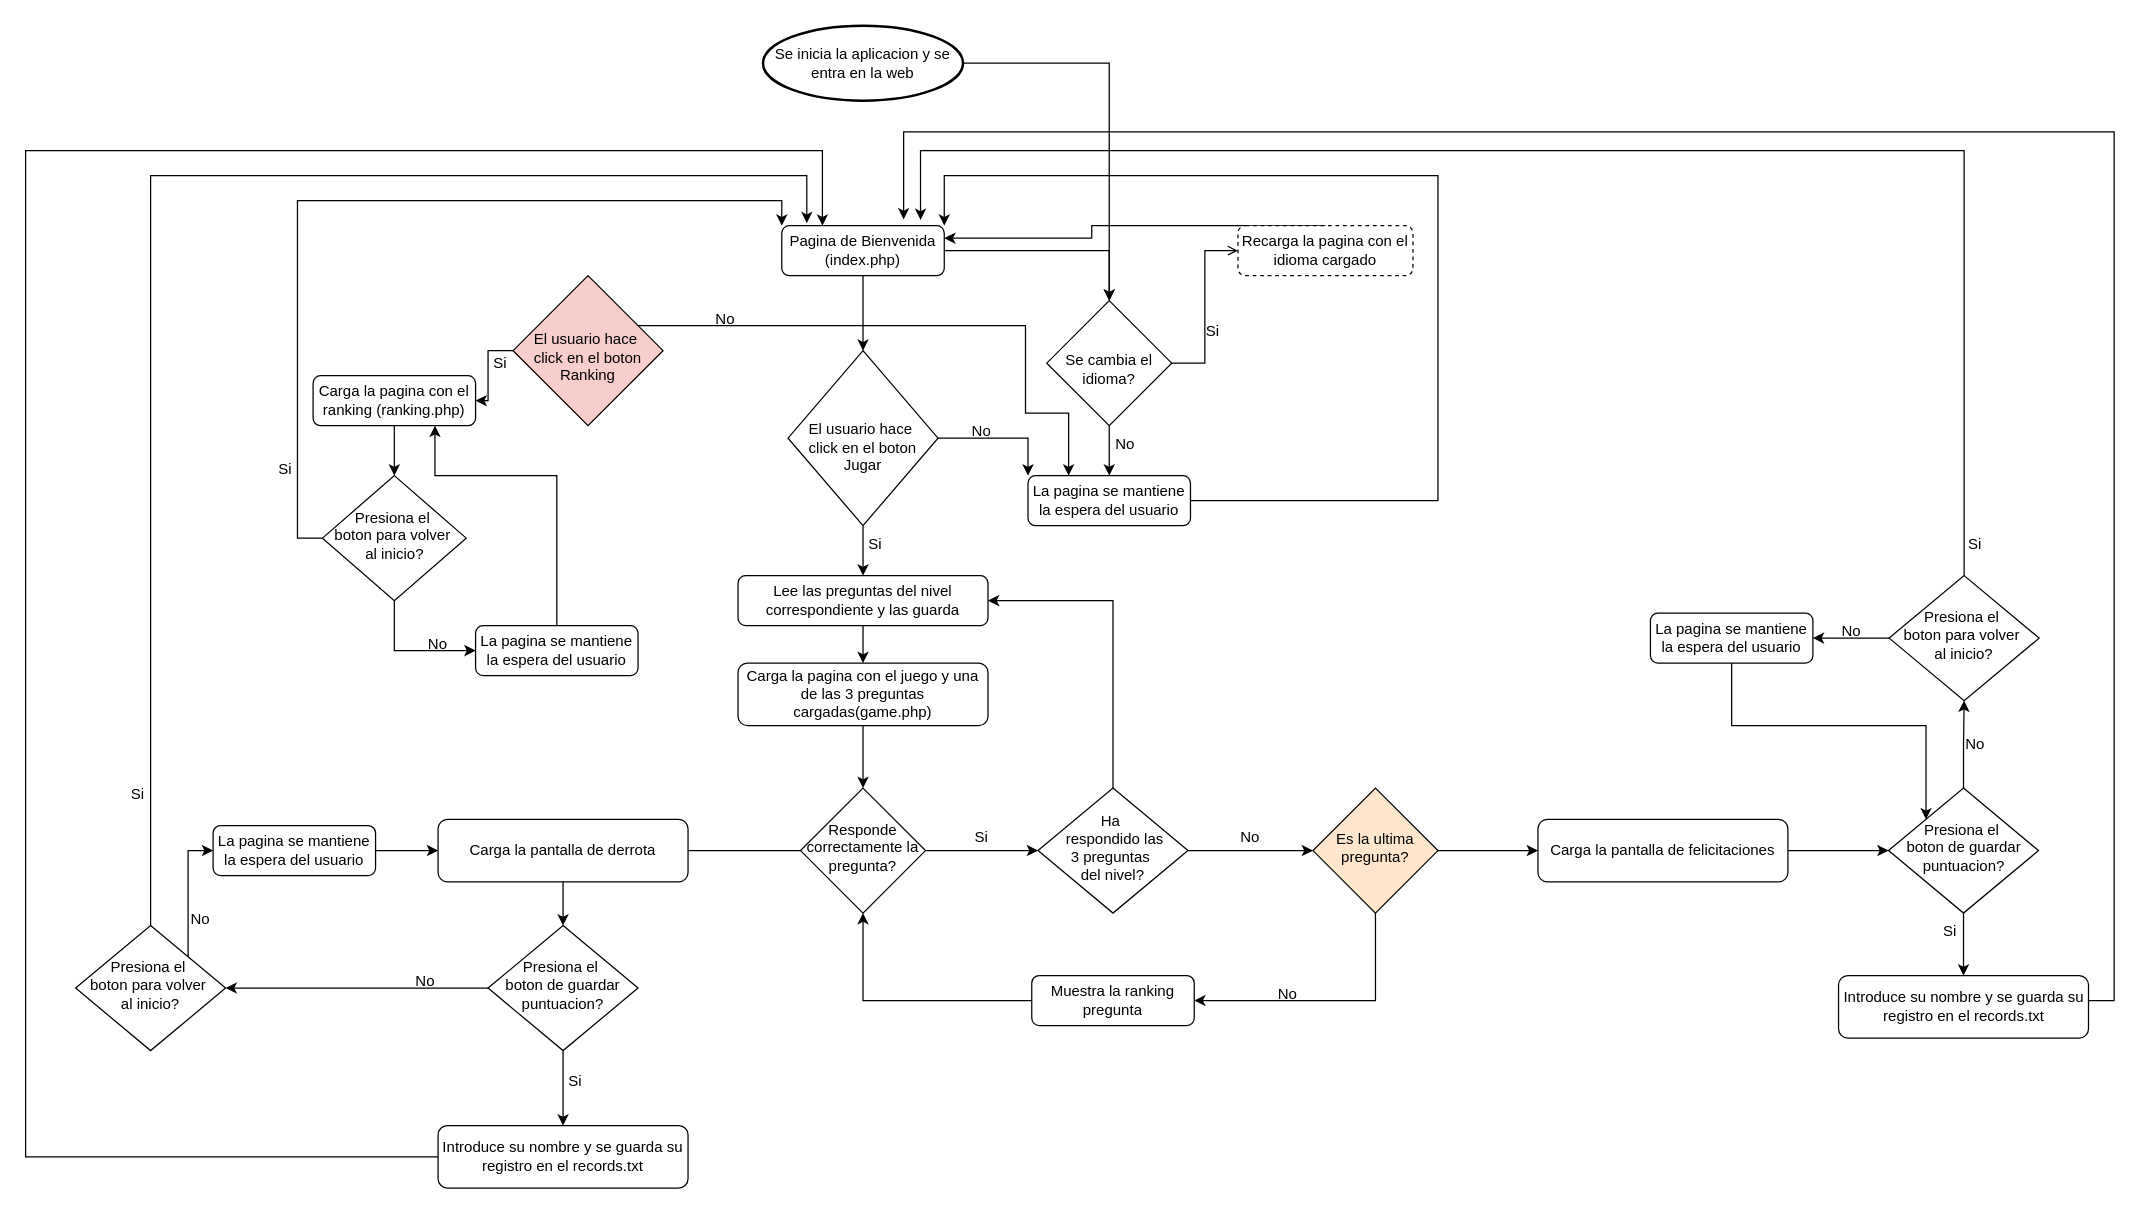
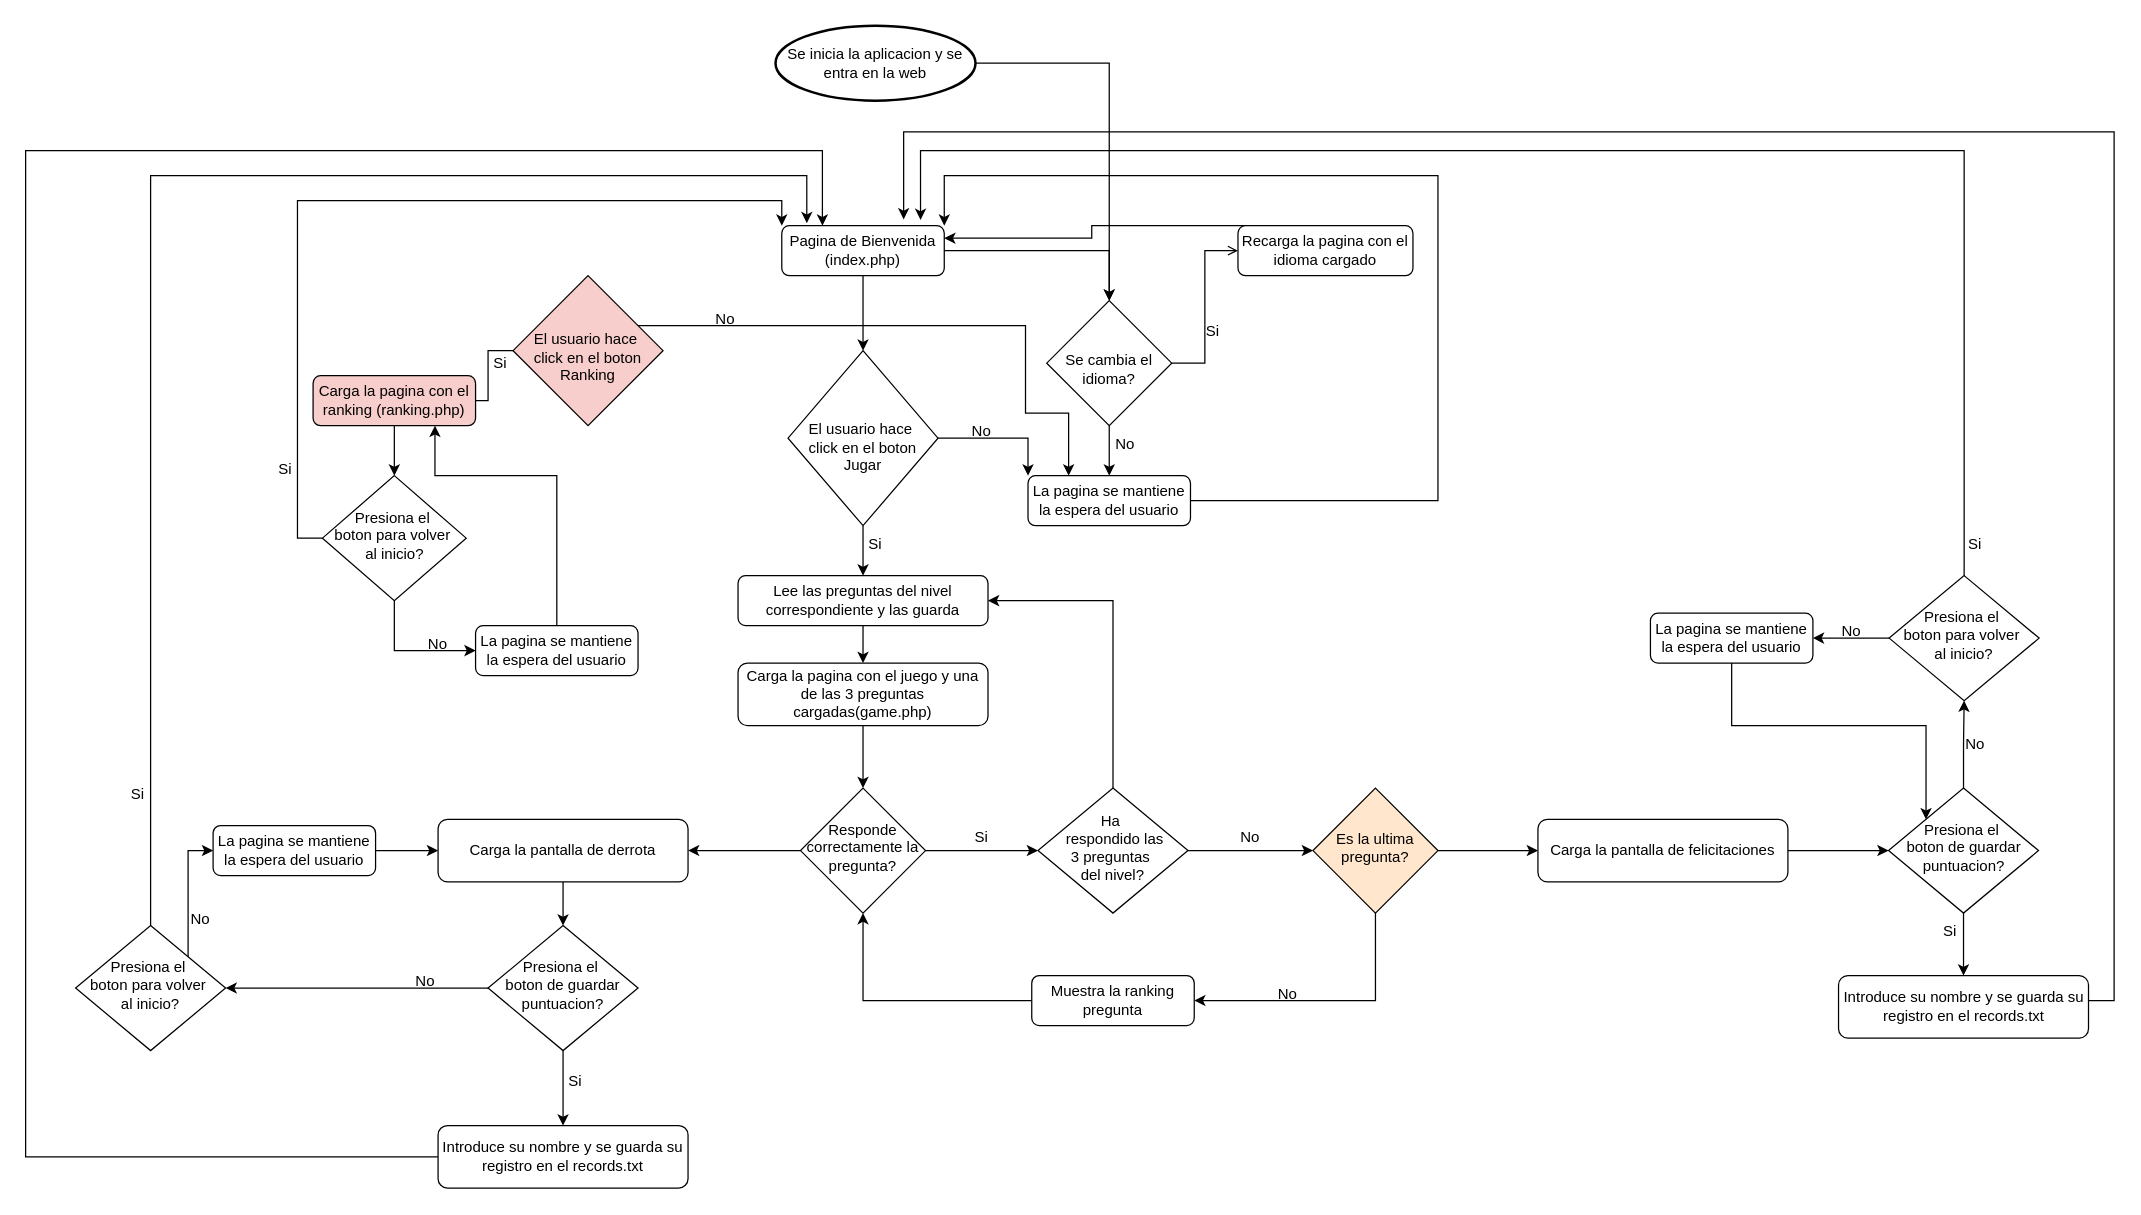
(863, 63) -> (876, 63)
(1326, 251) -> (1326, 251)
(488, 397) -> (486, 401)
(394, 401) -> (394, 401)
(694, 851) -> (698, 851)
